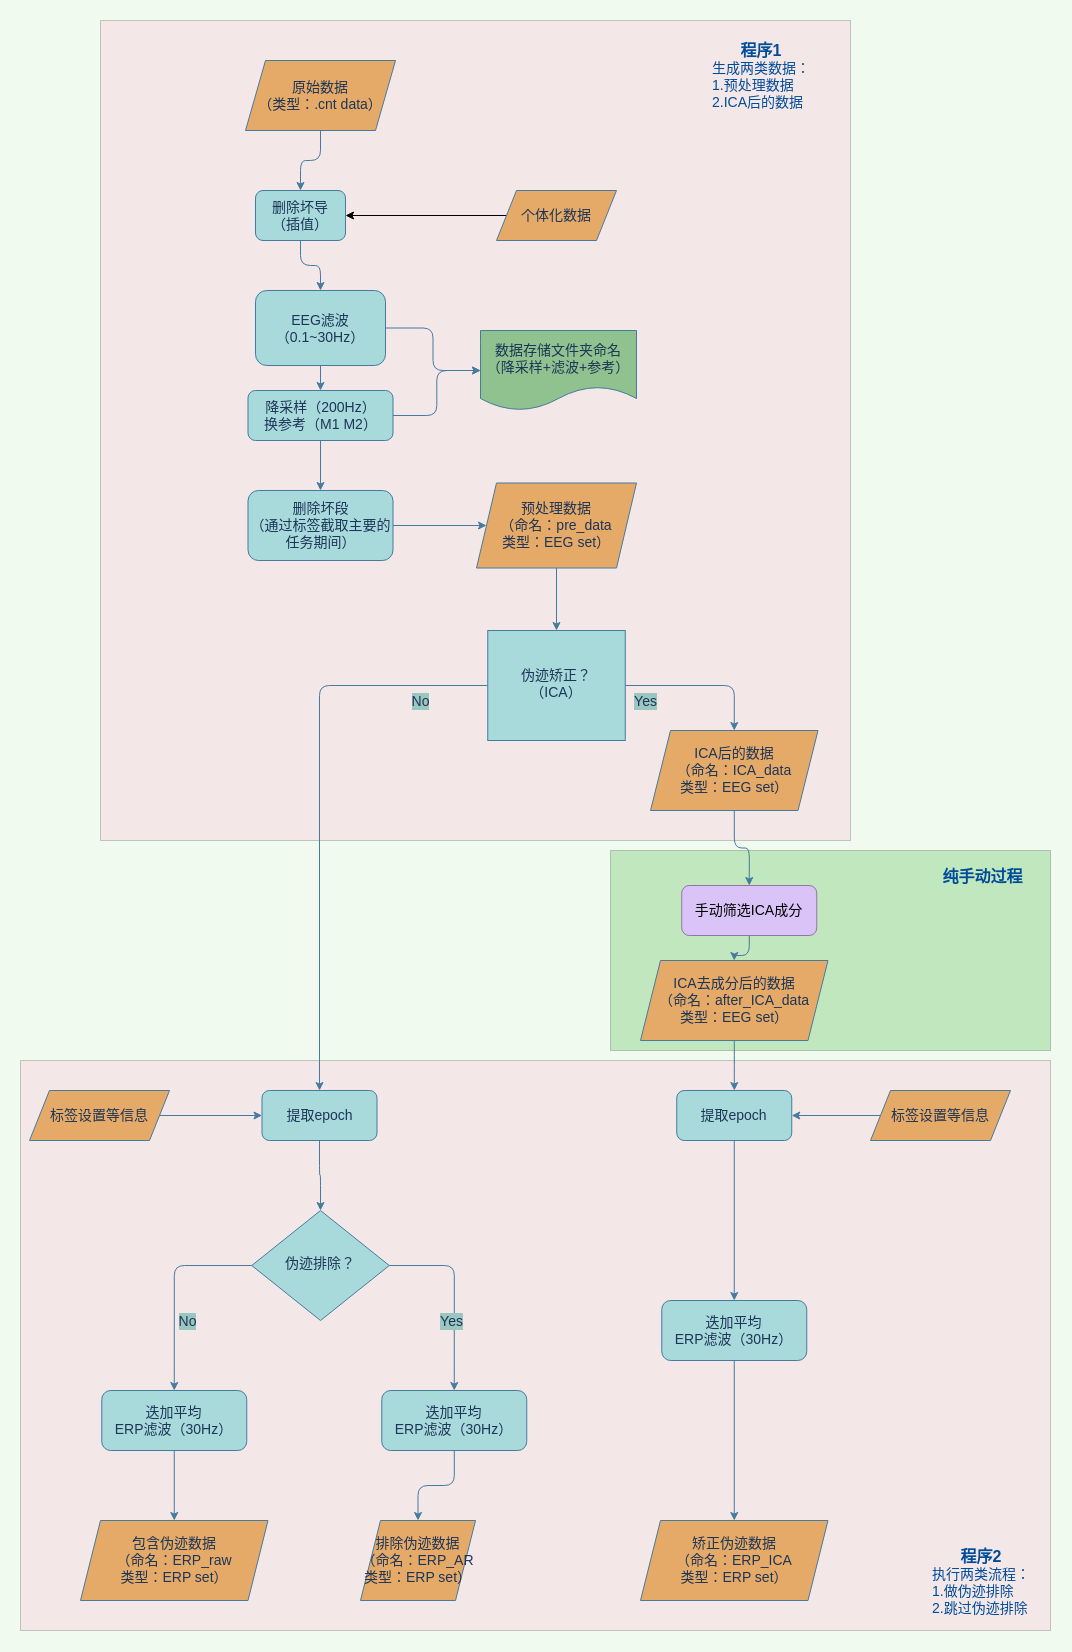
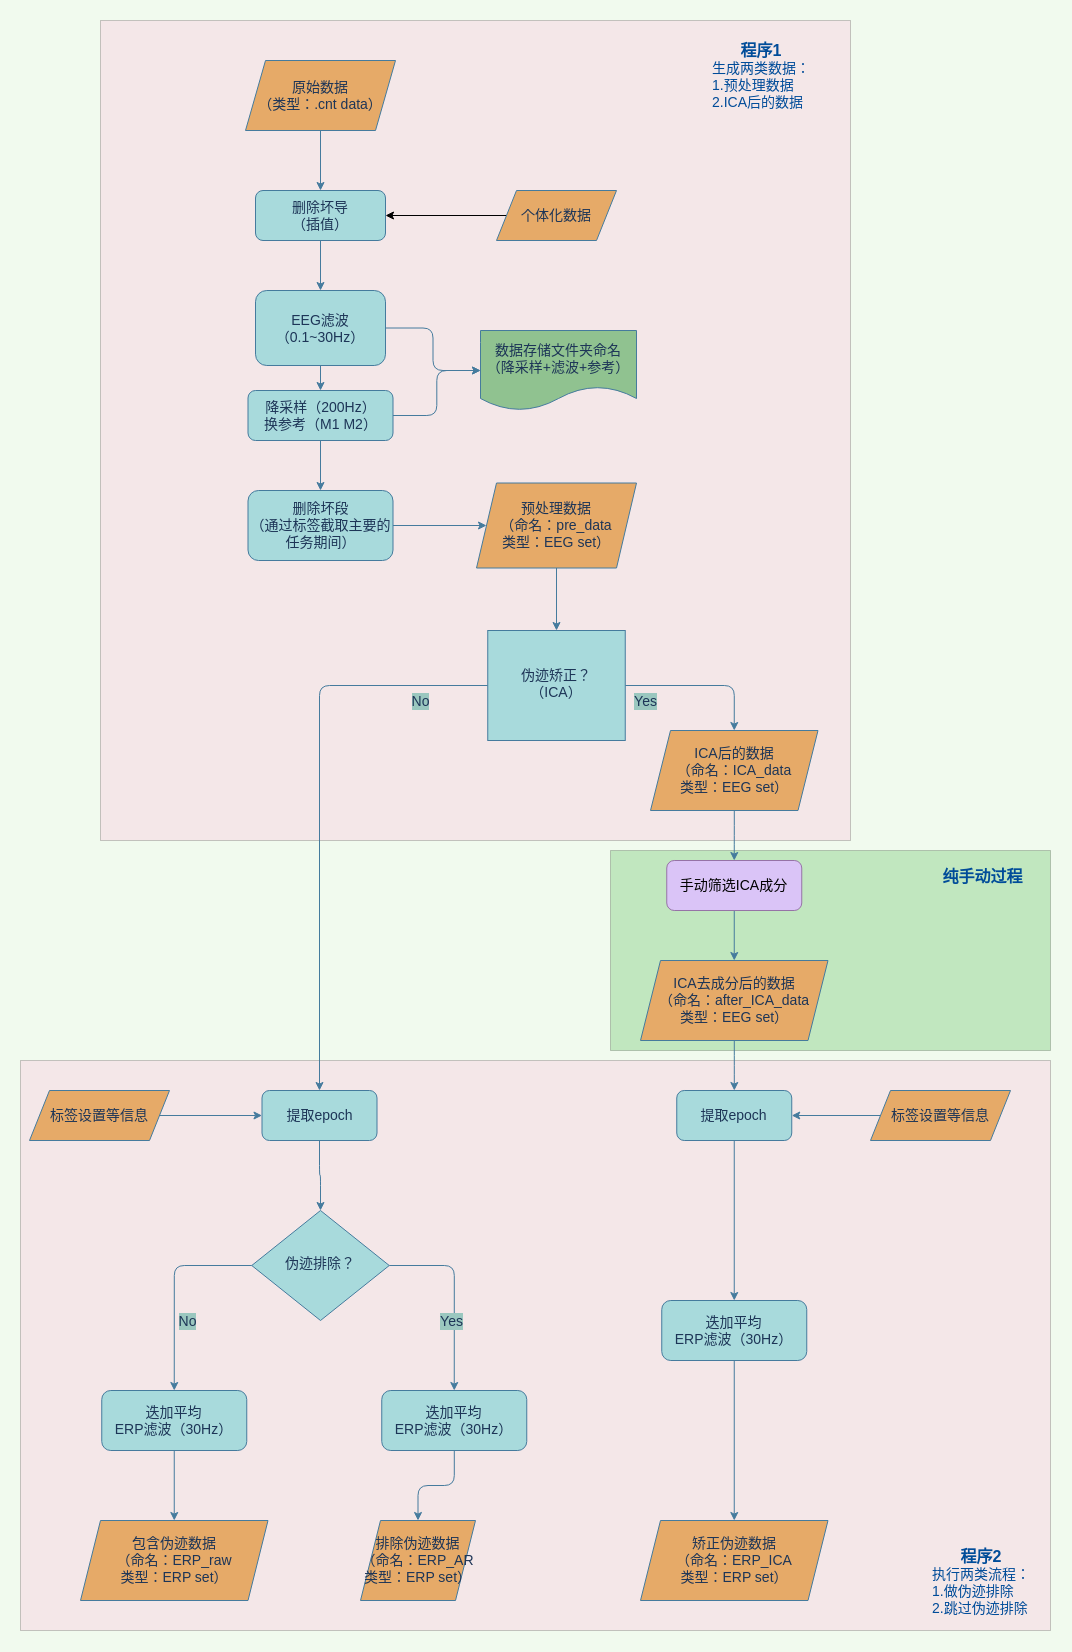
(301, 216) -> (321, 216)
(749, 911) -> (734, 886)
